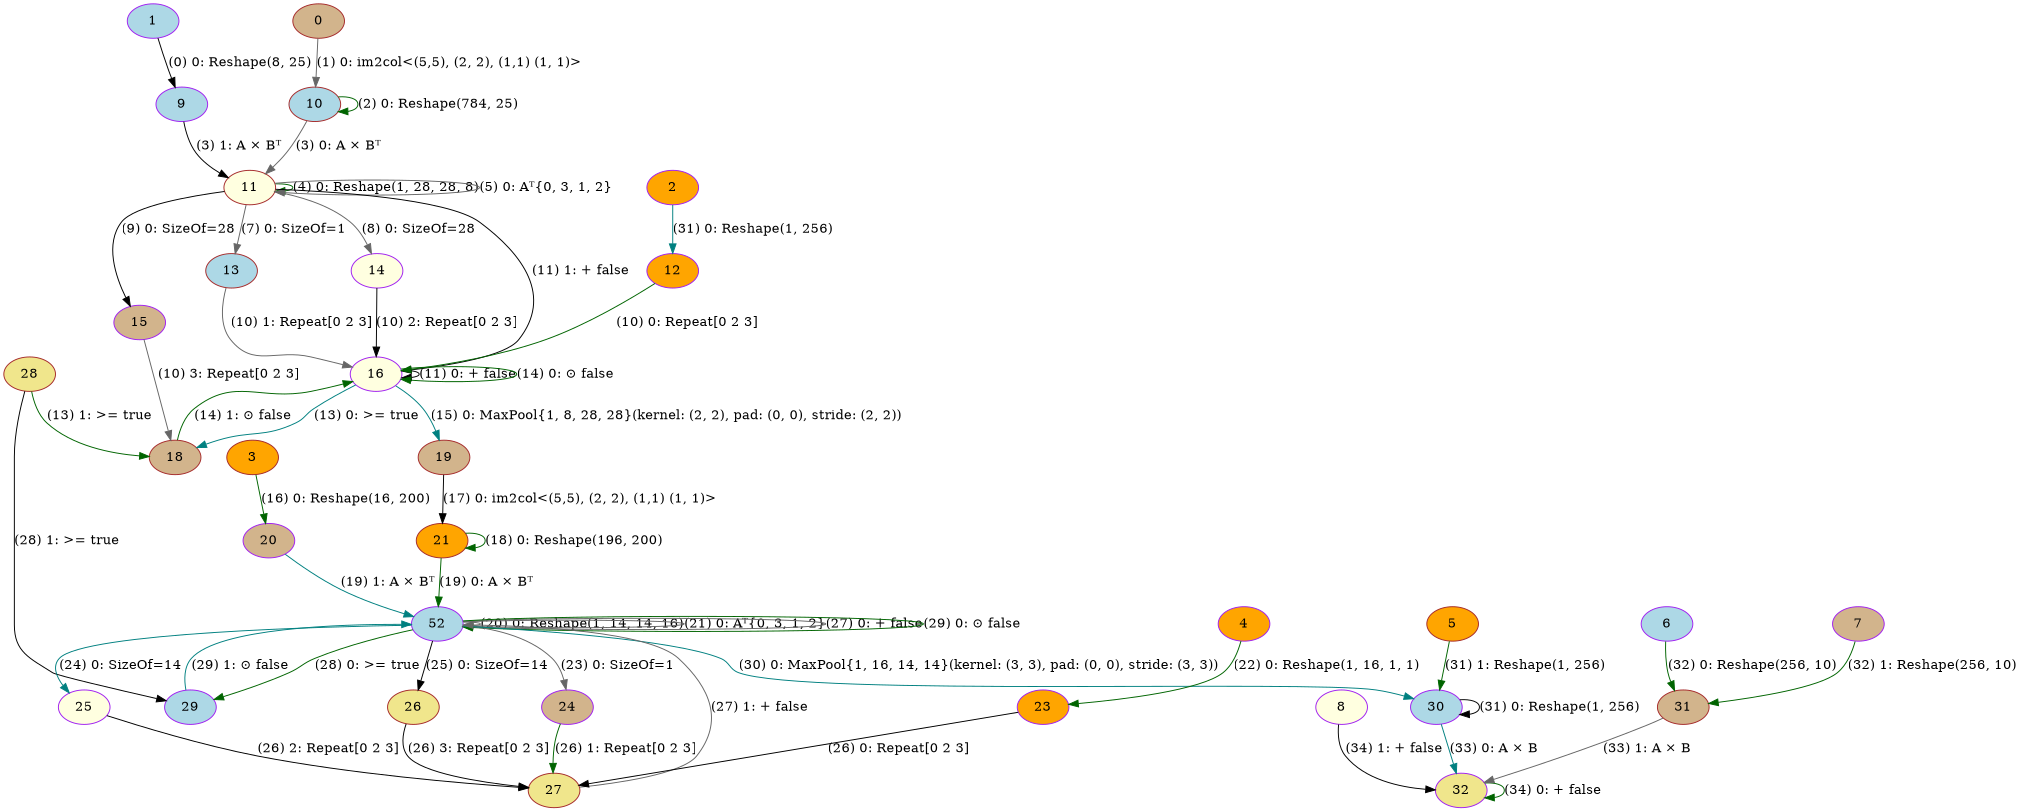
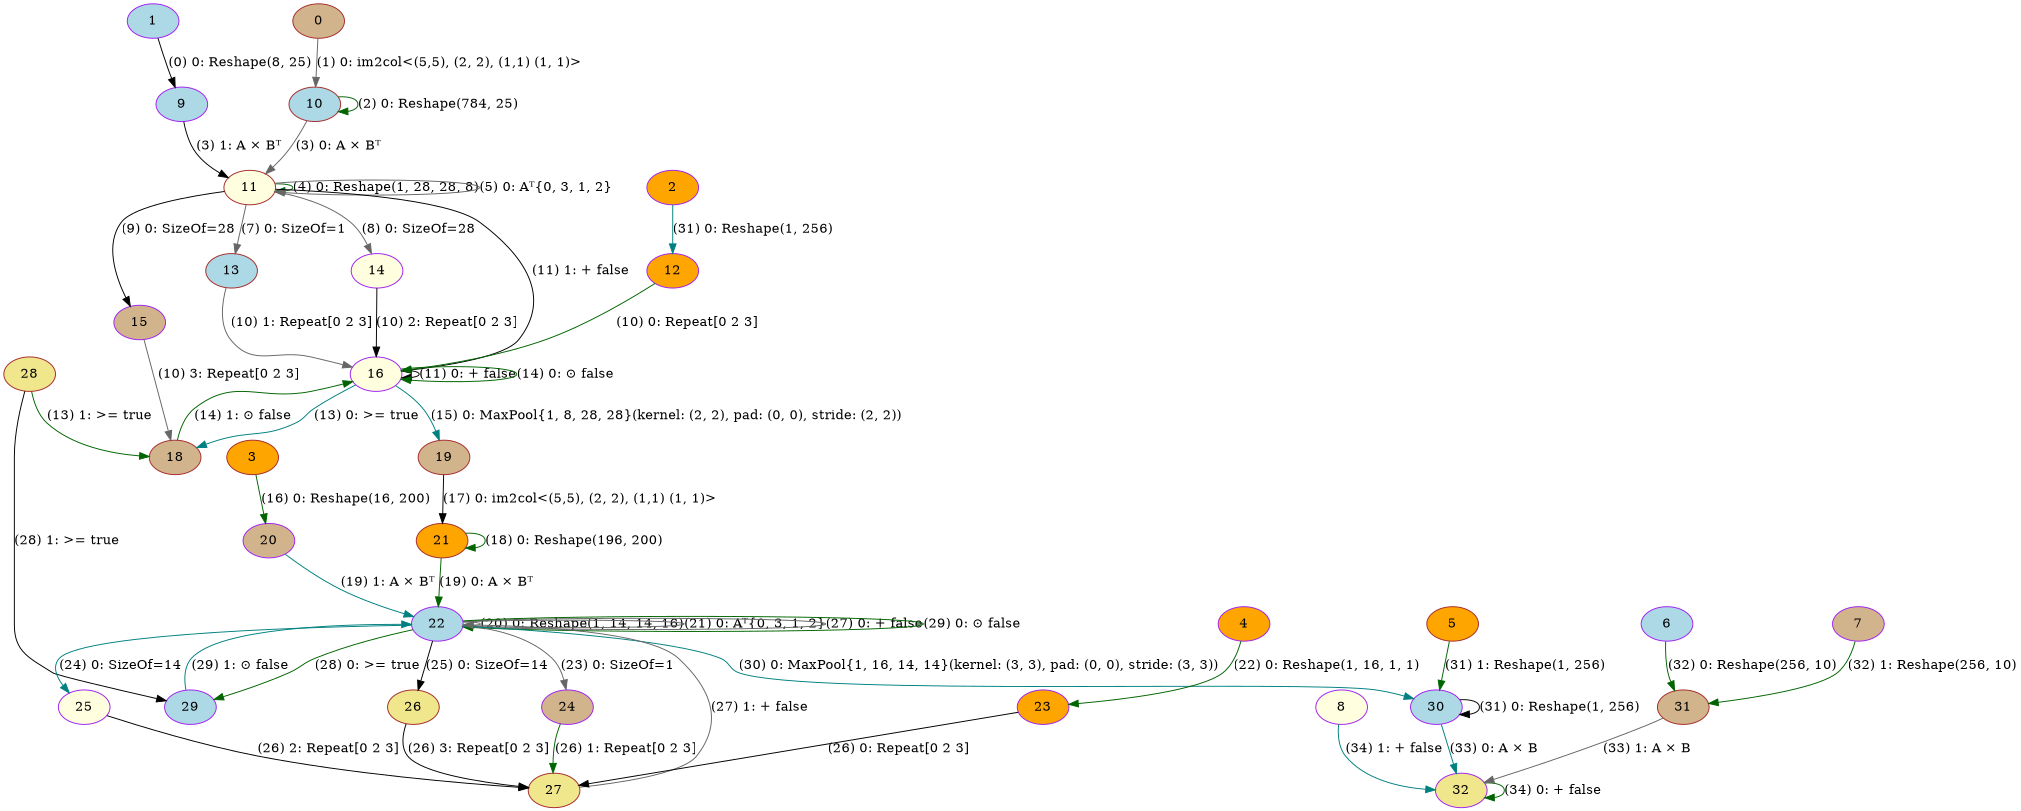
(437, 624) -> (437, 624)
(1367, 773) -> (1367, 773)
